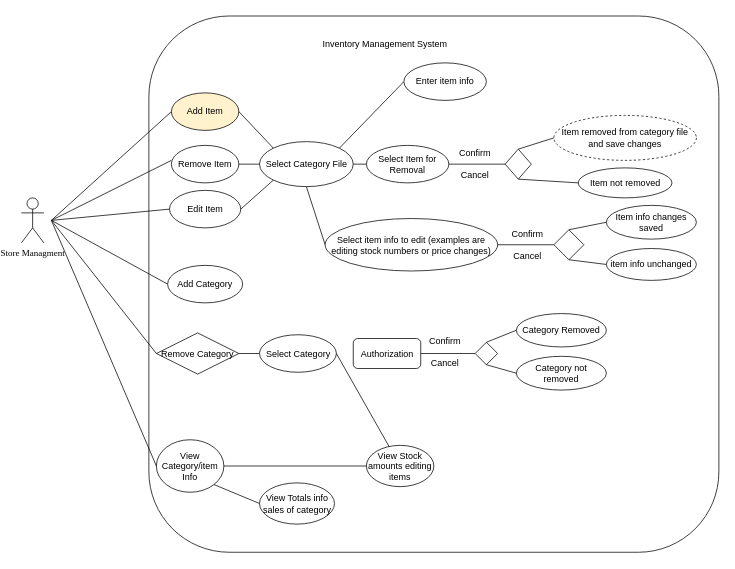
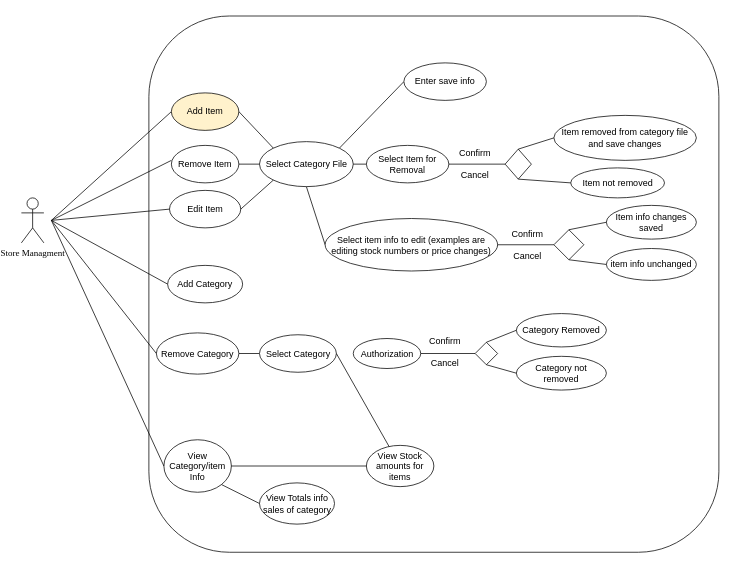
(385, 44) -> none
(445, 81) -> (445, 81)
(625, 138) -> (625, 138)
(625, 183) -> (618, 183)
(198, 353) -> (198, 353)
(387, 353) -> (387, 353)
(190, 466) -> (198, 466)
(400, 466) -> (400, 466)
